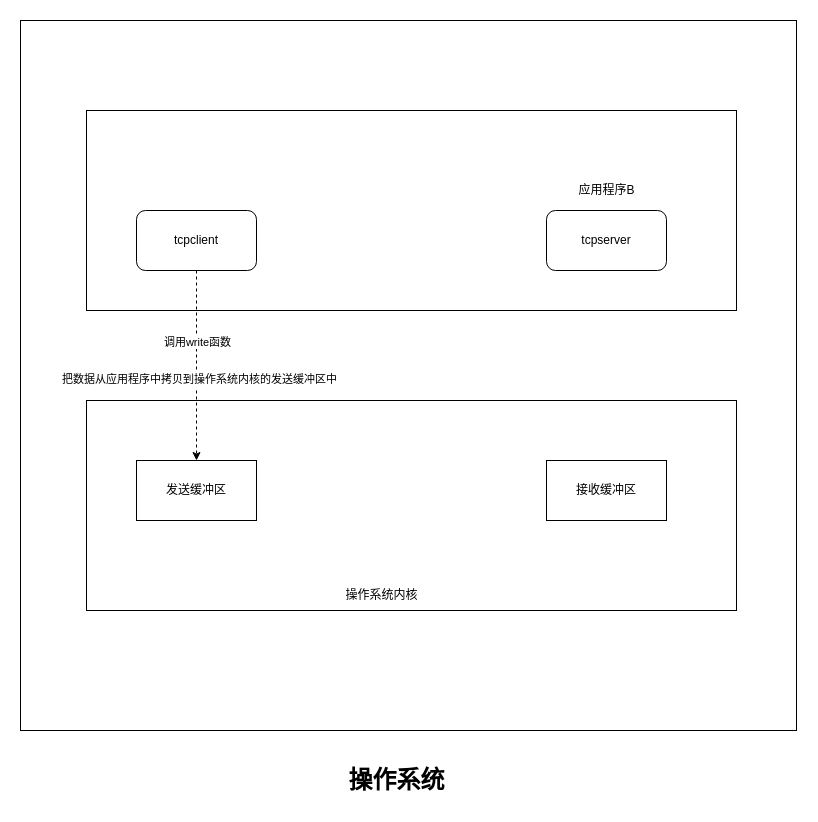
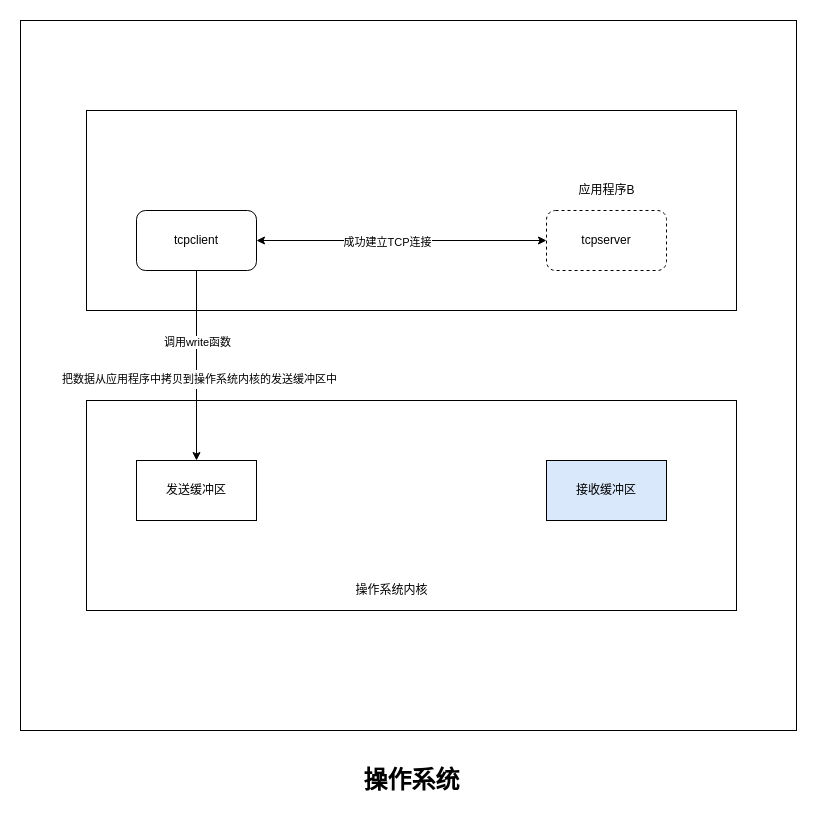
none -> (401, 241)
(607, 241) -> (607, 241)
(197, 304) -> (197, 304)
(607, 491) -> (607, 491)
(382, 596) -> (392, 591)
(397, 781) -> (412, 781)
